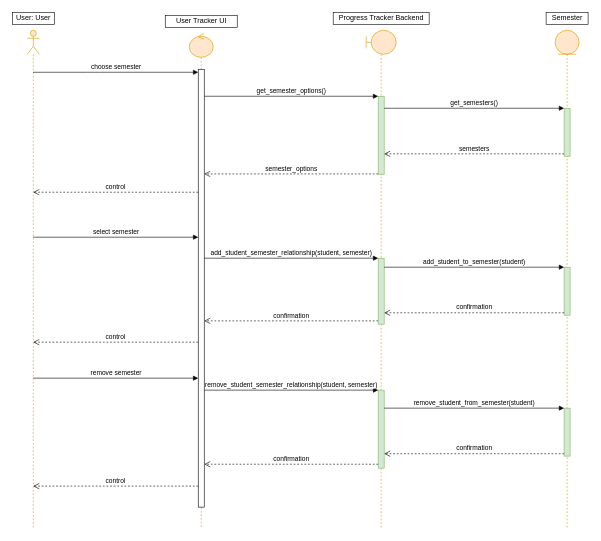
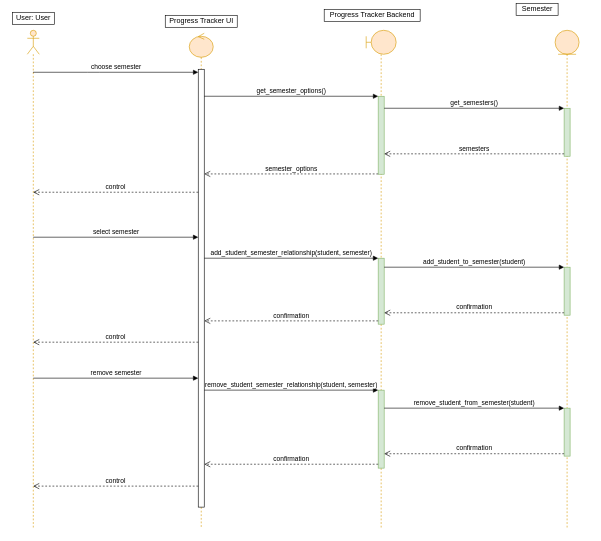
(381, 18) -> (372, 15)
(567, 18) -> (537, 9)
(202, 21) -> (202, 21)
